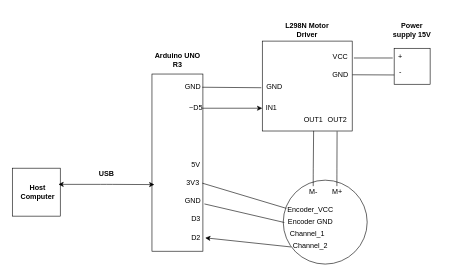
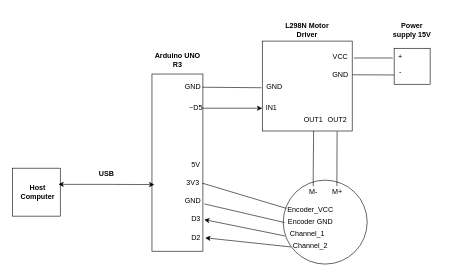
none -> (247, 228)
